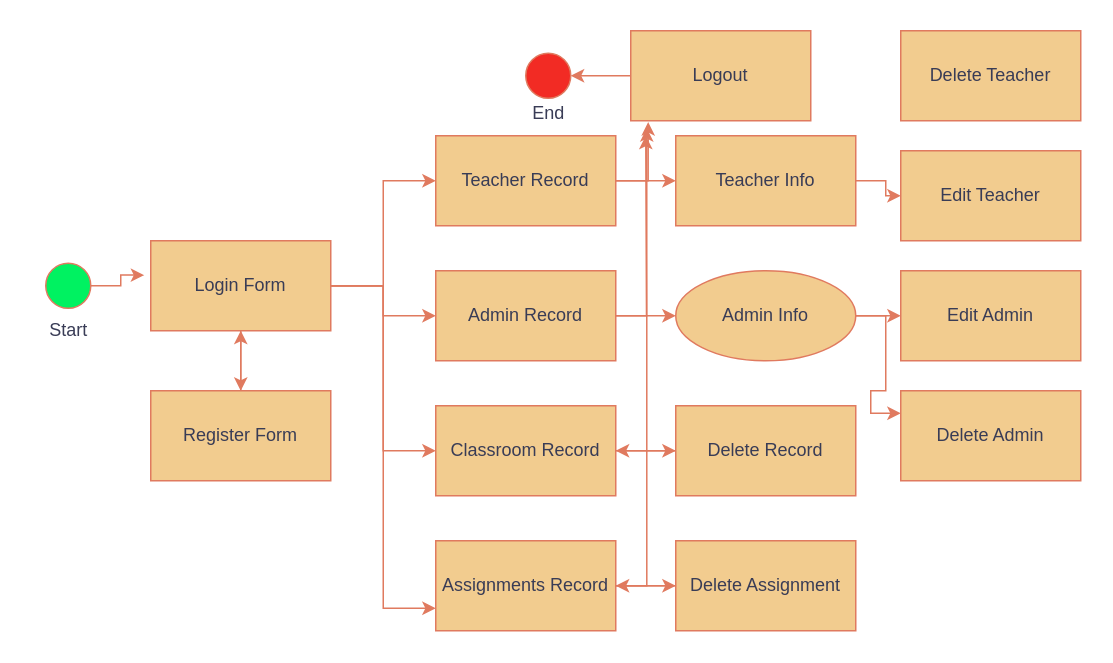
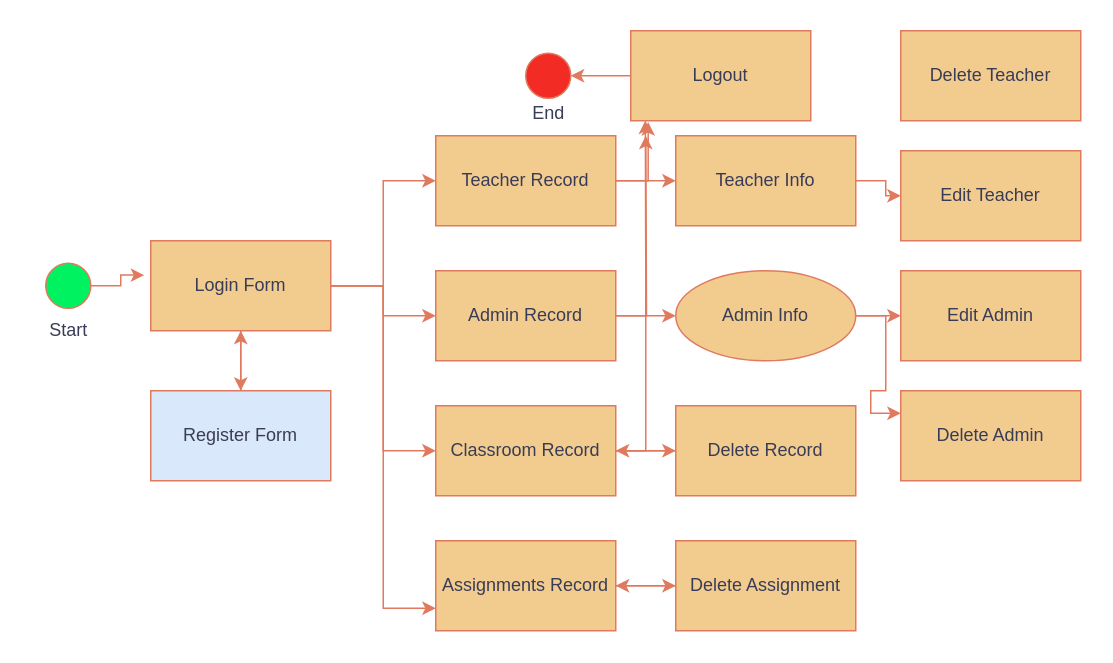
none -> (645, 133)
(241, 436) -> (241, 436)
(647, 453) -> none
